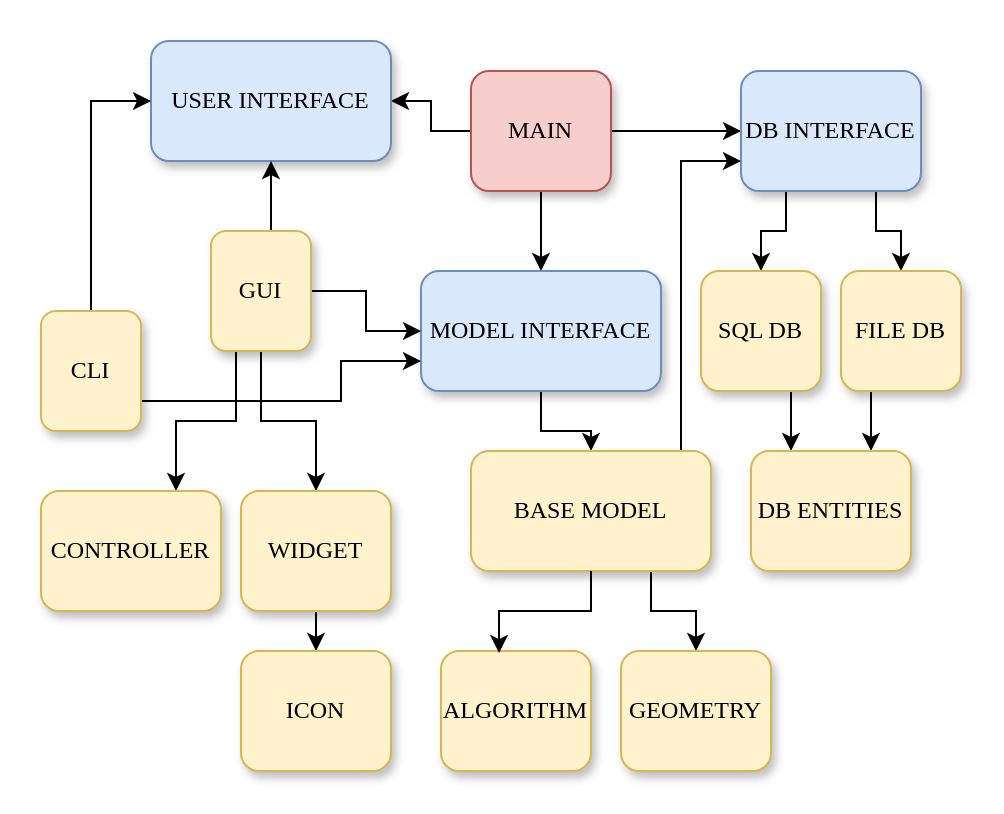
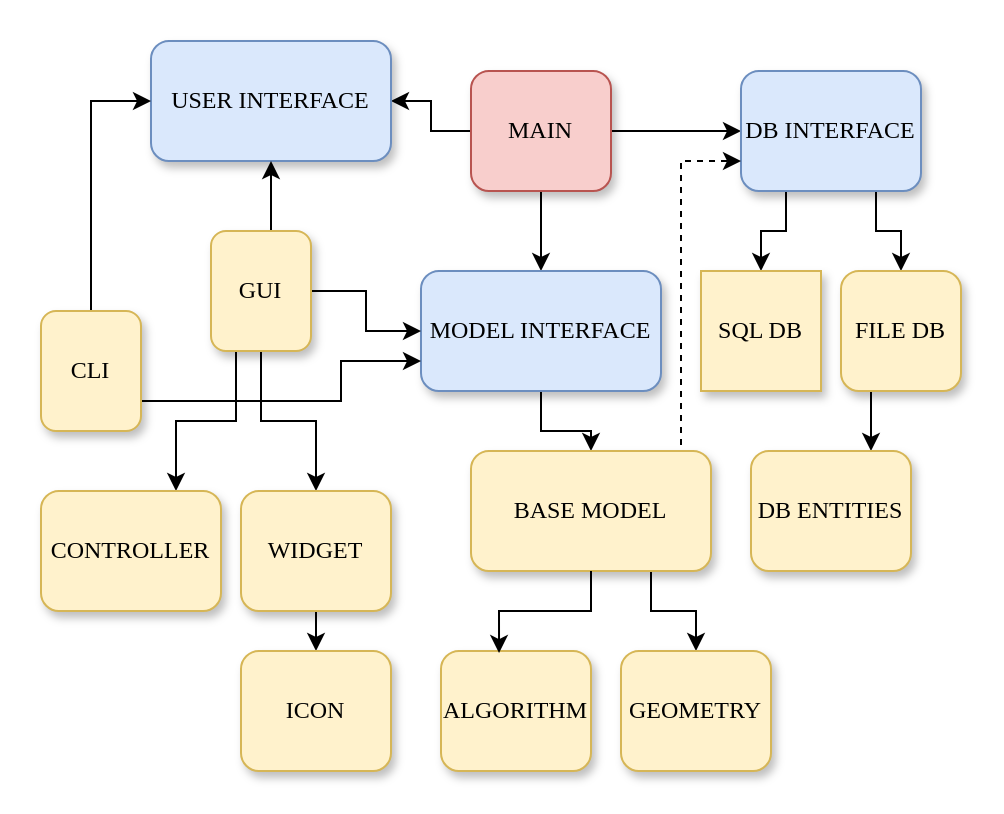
(681, 287) -> (681, 287)
(761, 331) -> (761, 331)
(791, 414) -> none
